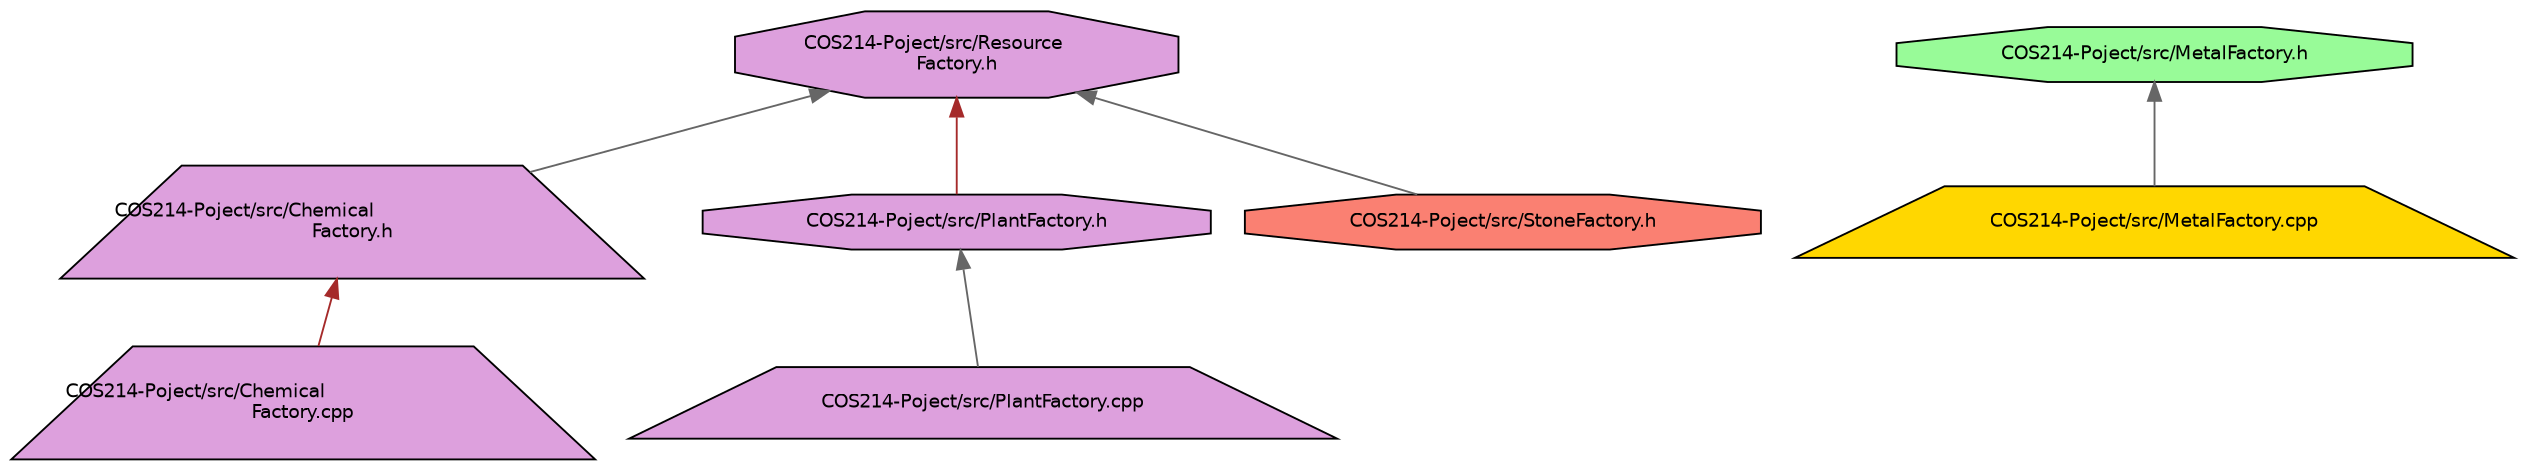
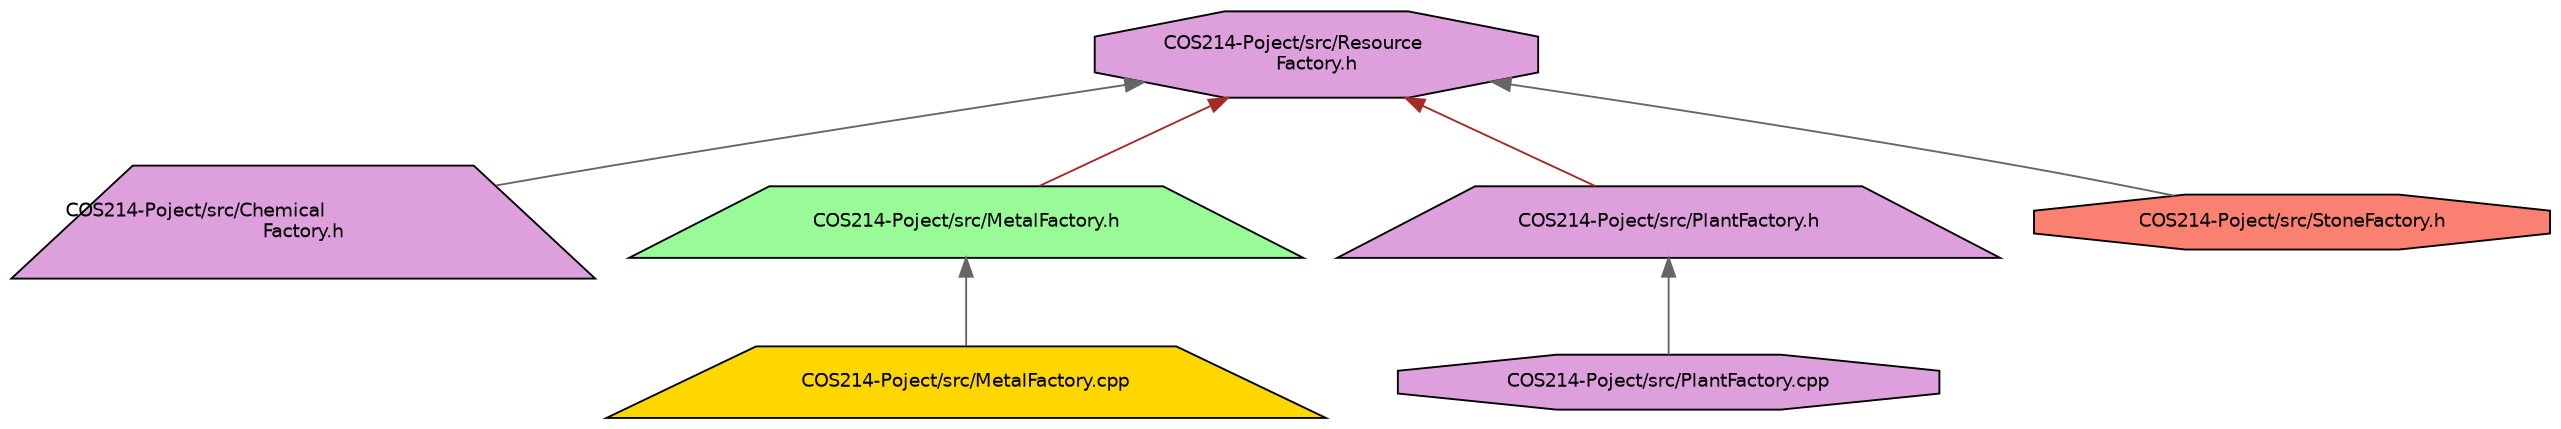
(2155, 55) -> (966, 222)
none -> (1125, 146)
(957, 222) -> (1669, 222)
(303, 403) -> none
(983, 403) -> (1669, 382)
